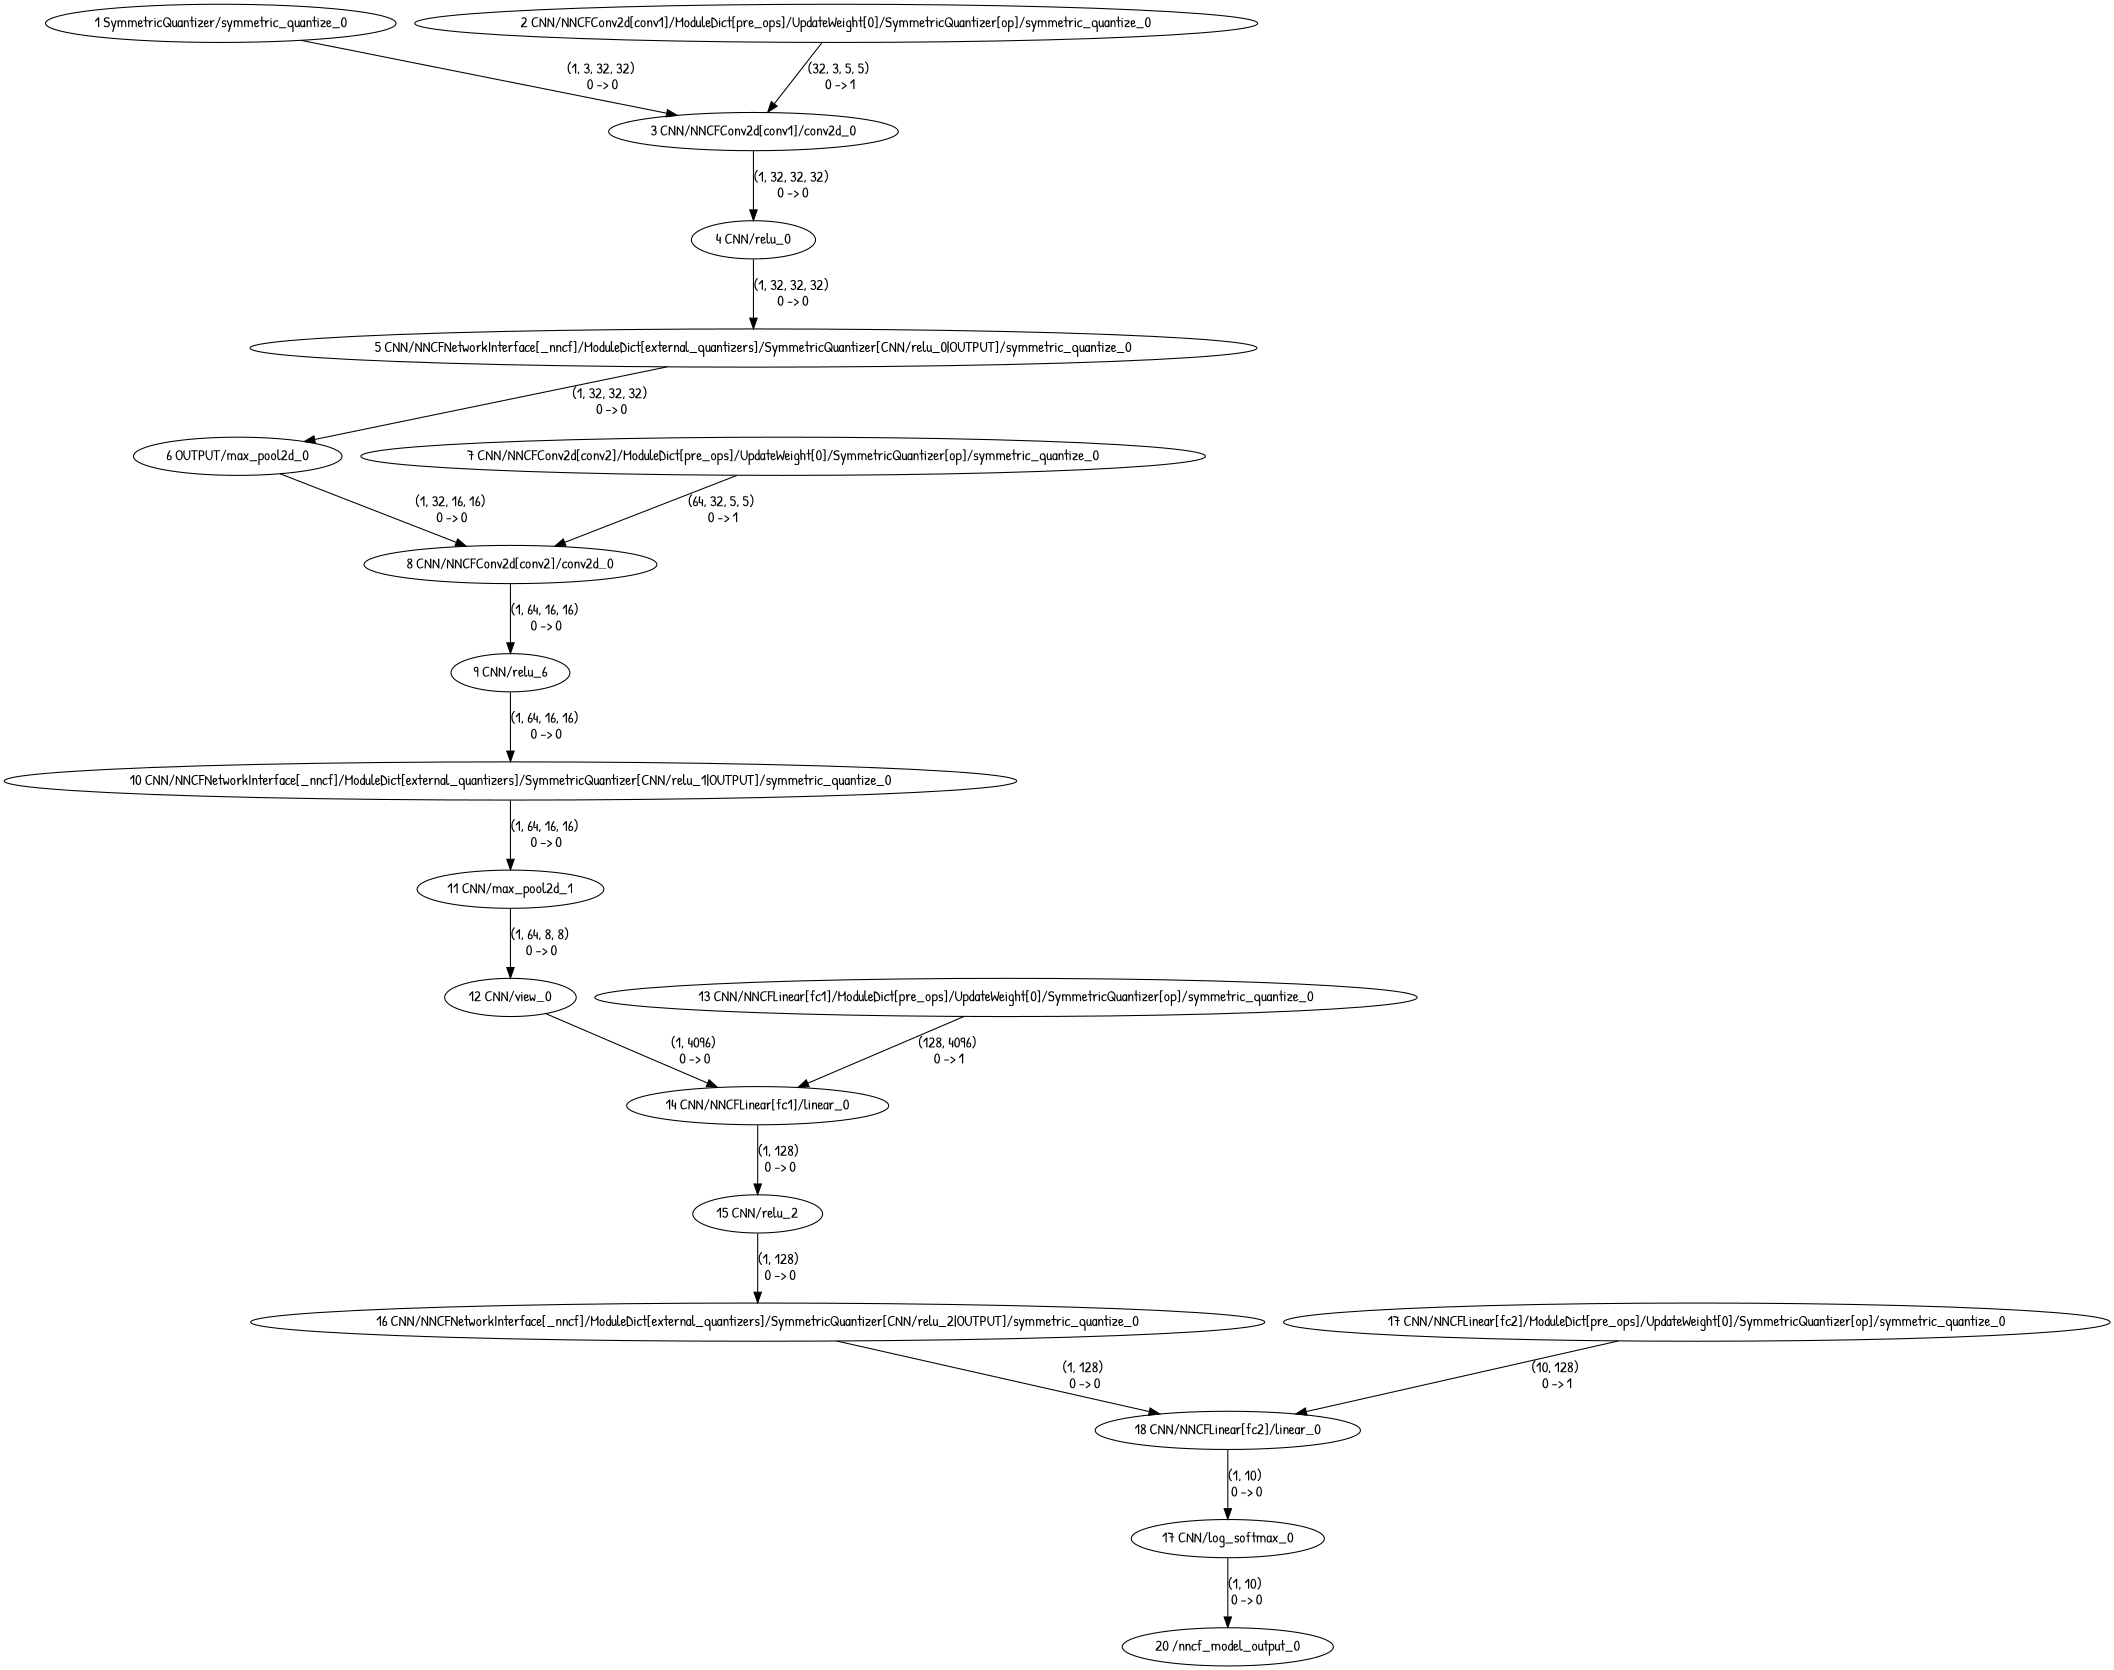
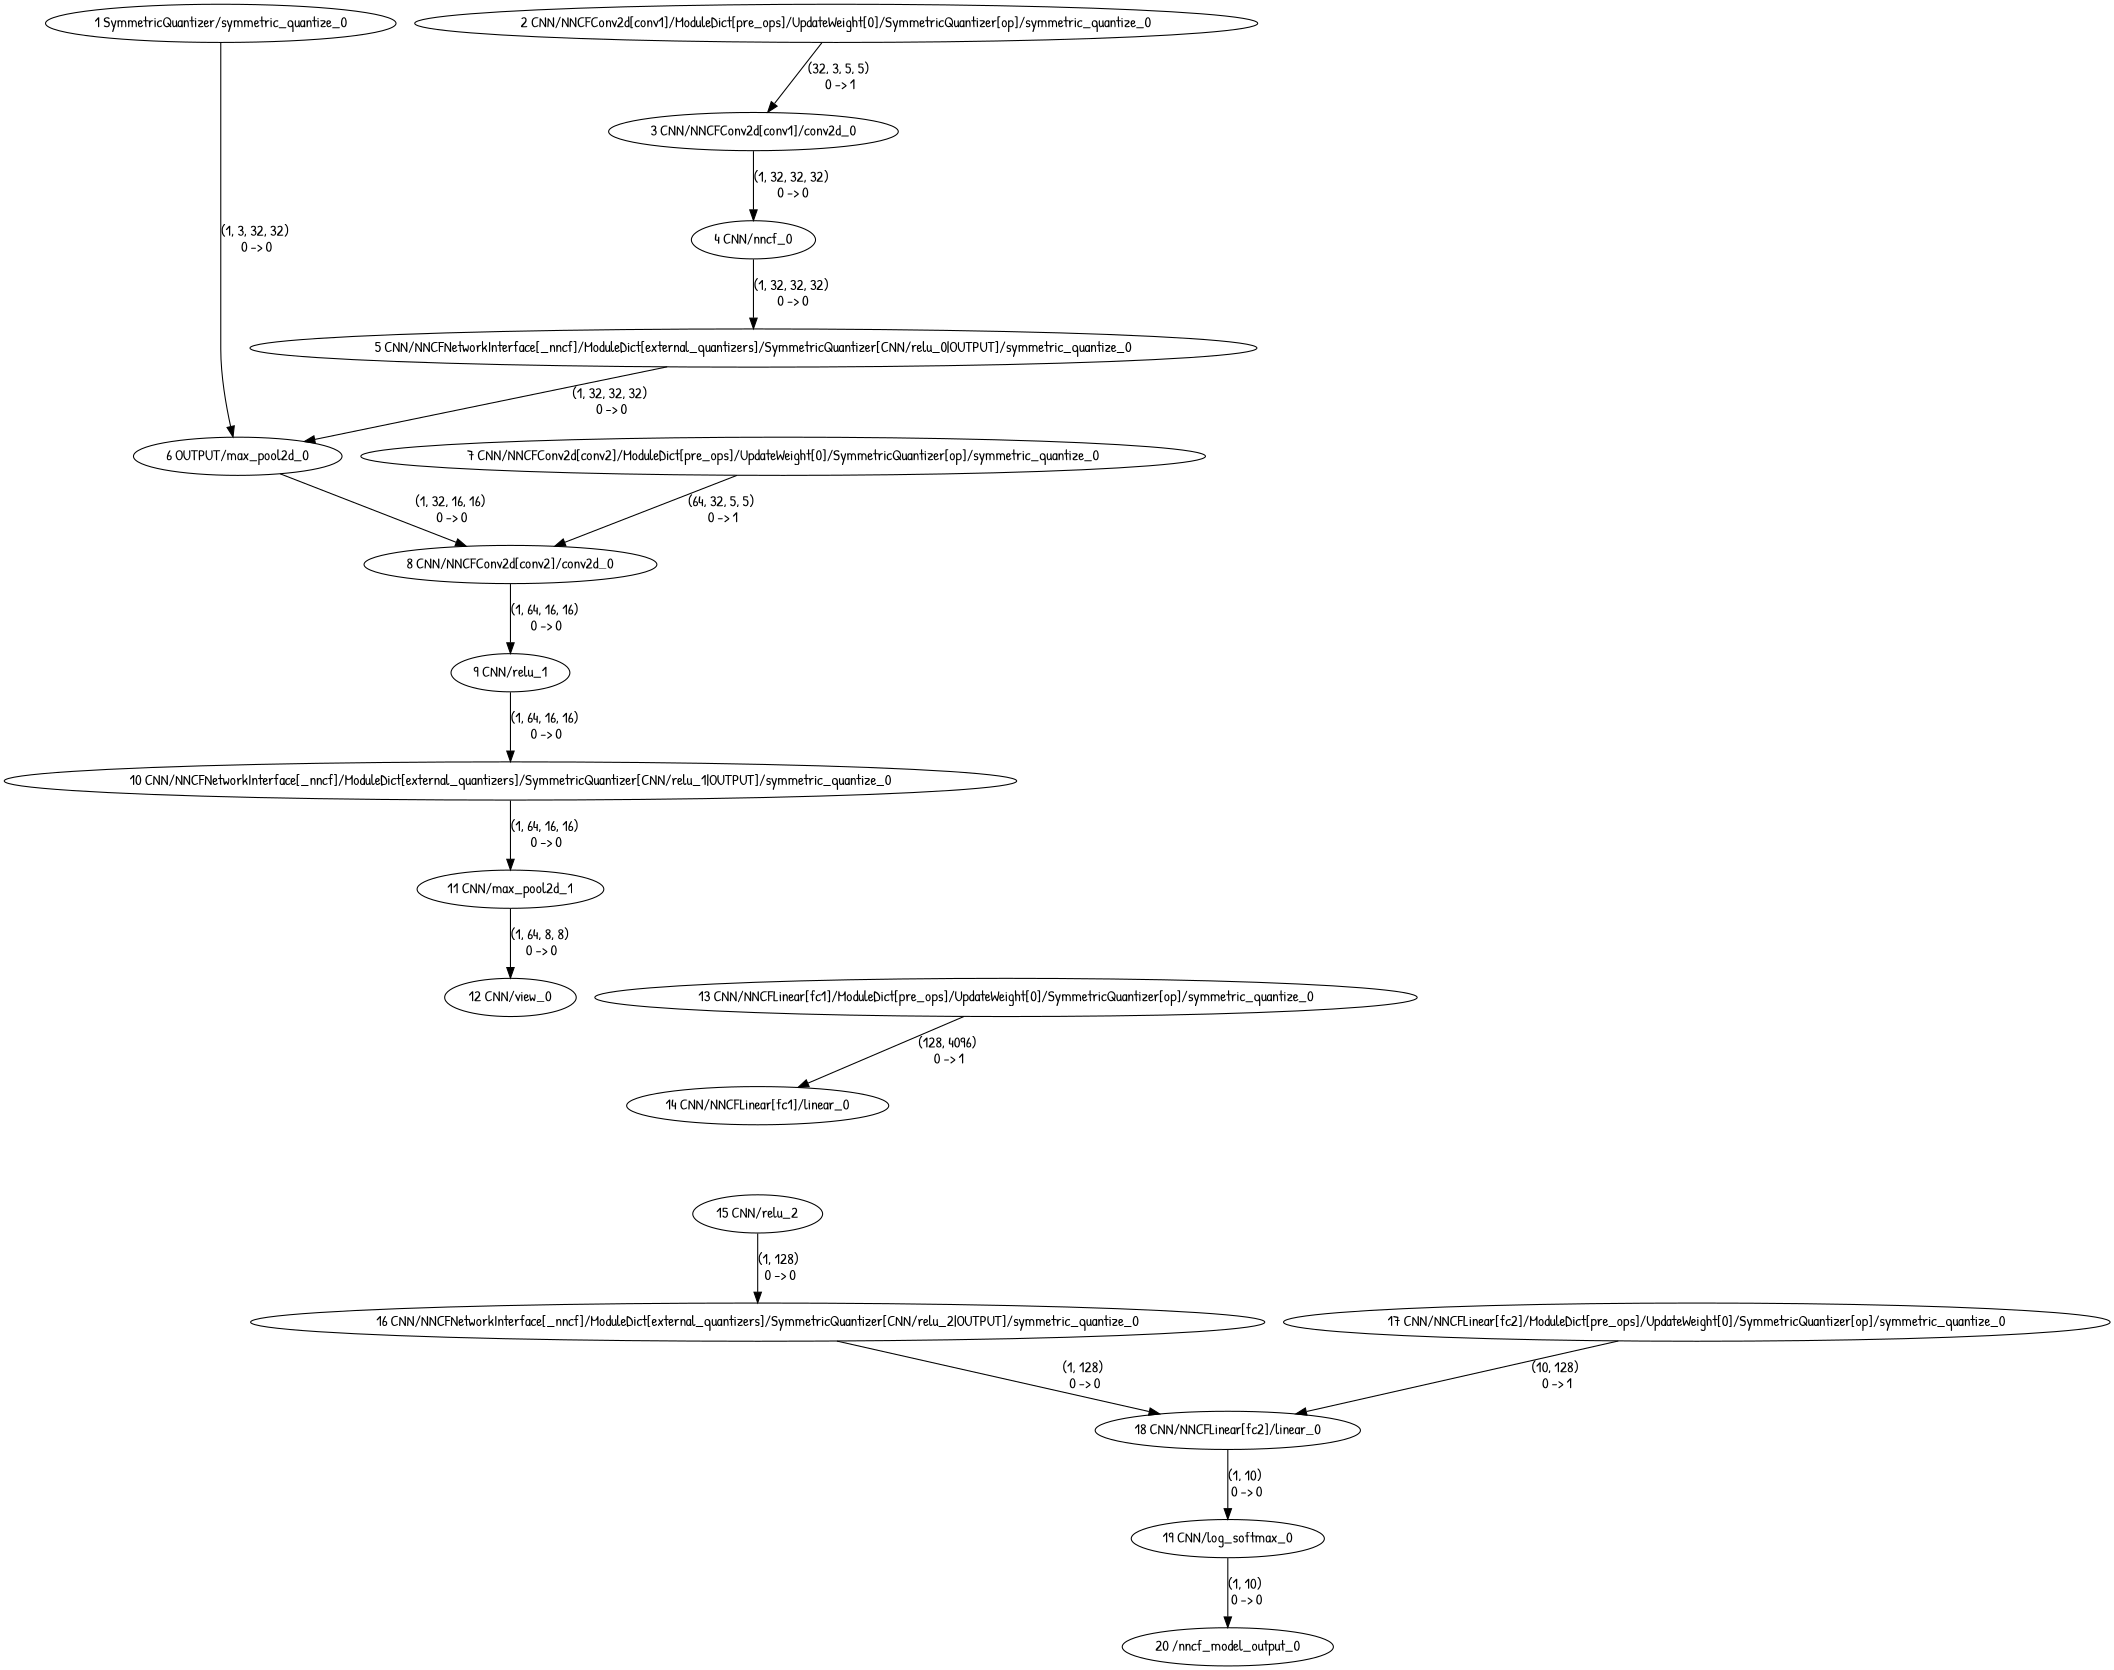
(484, 77) -> (221, 235)
(753, 240) -> (753, 240)
(510, 673) -> (510, 673)
(627, 1048) -> none
(758, 1154) -> none
(1228, 1539) -> (1228, 1539)
